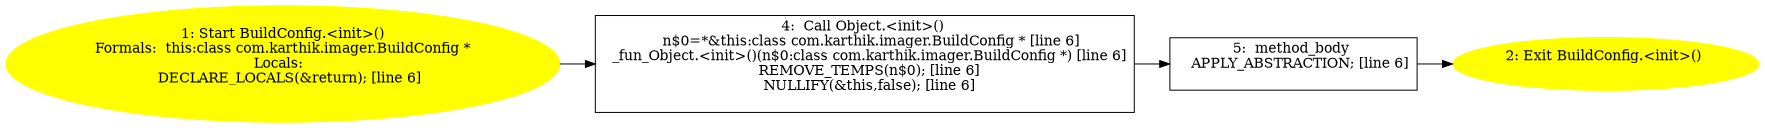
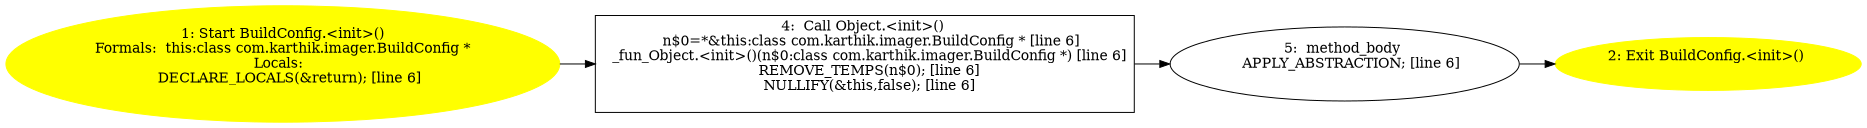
(1293, 64) -> (1345, 64)
